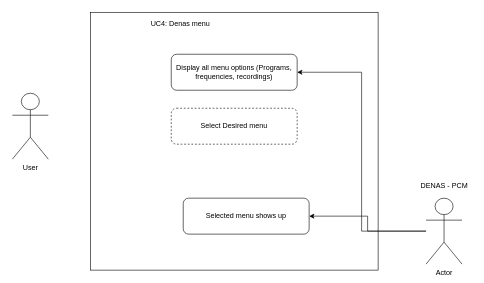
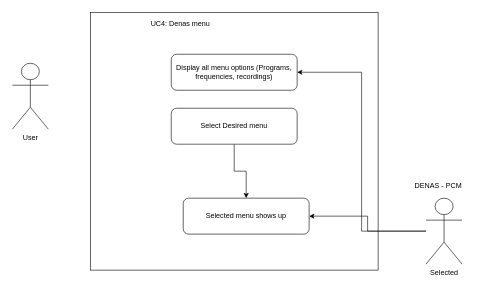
(30, 126) -> (30, 96)
(234, 126) -> (234, 126)
none -> (234, 170)
(444, 186) -> (438, 186)
(445, 273) -> (445, 273)
